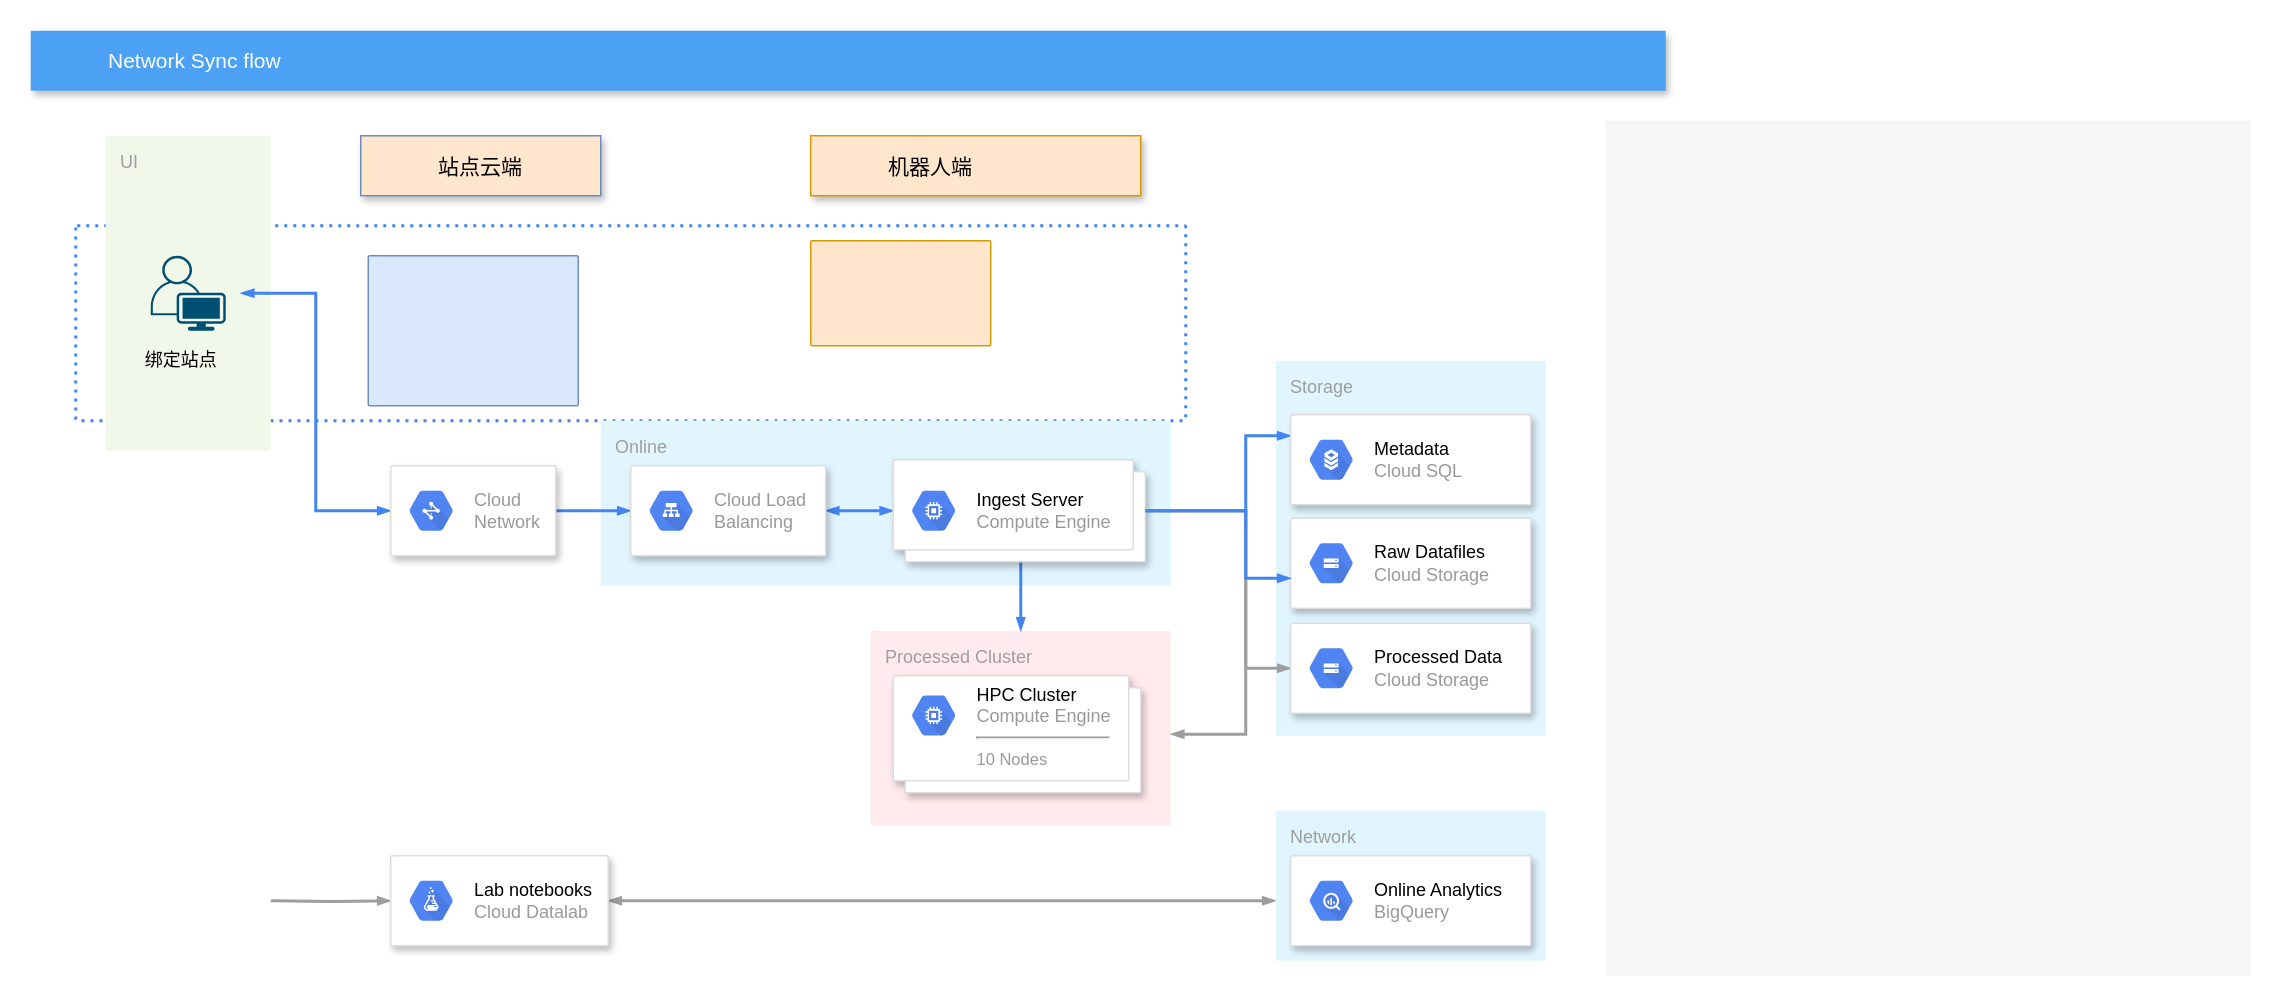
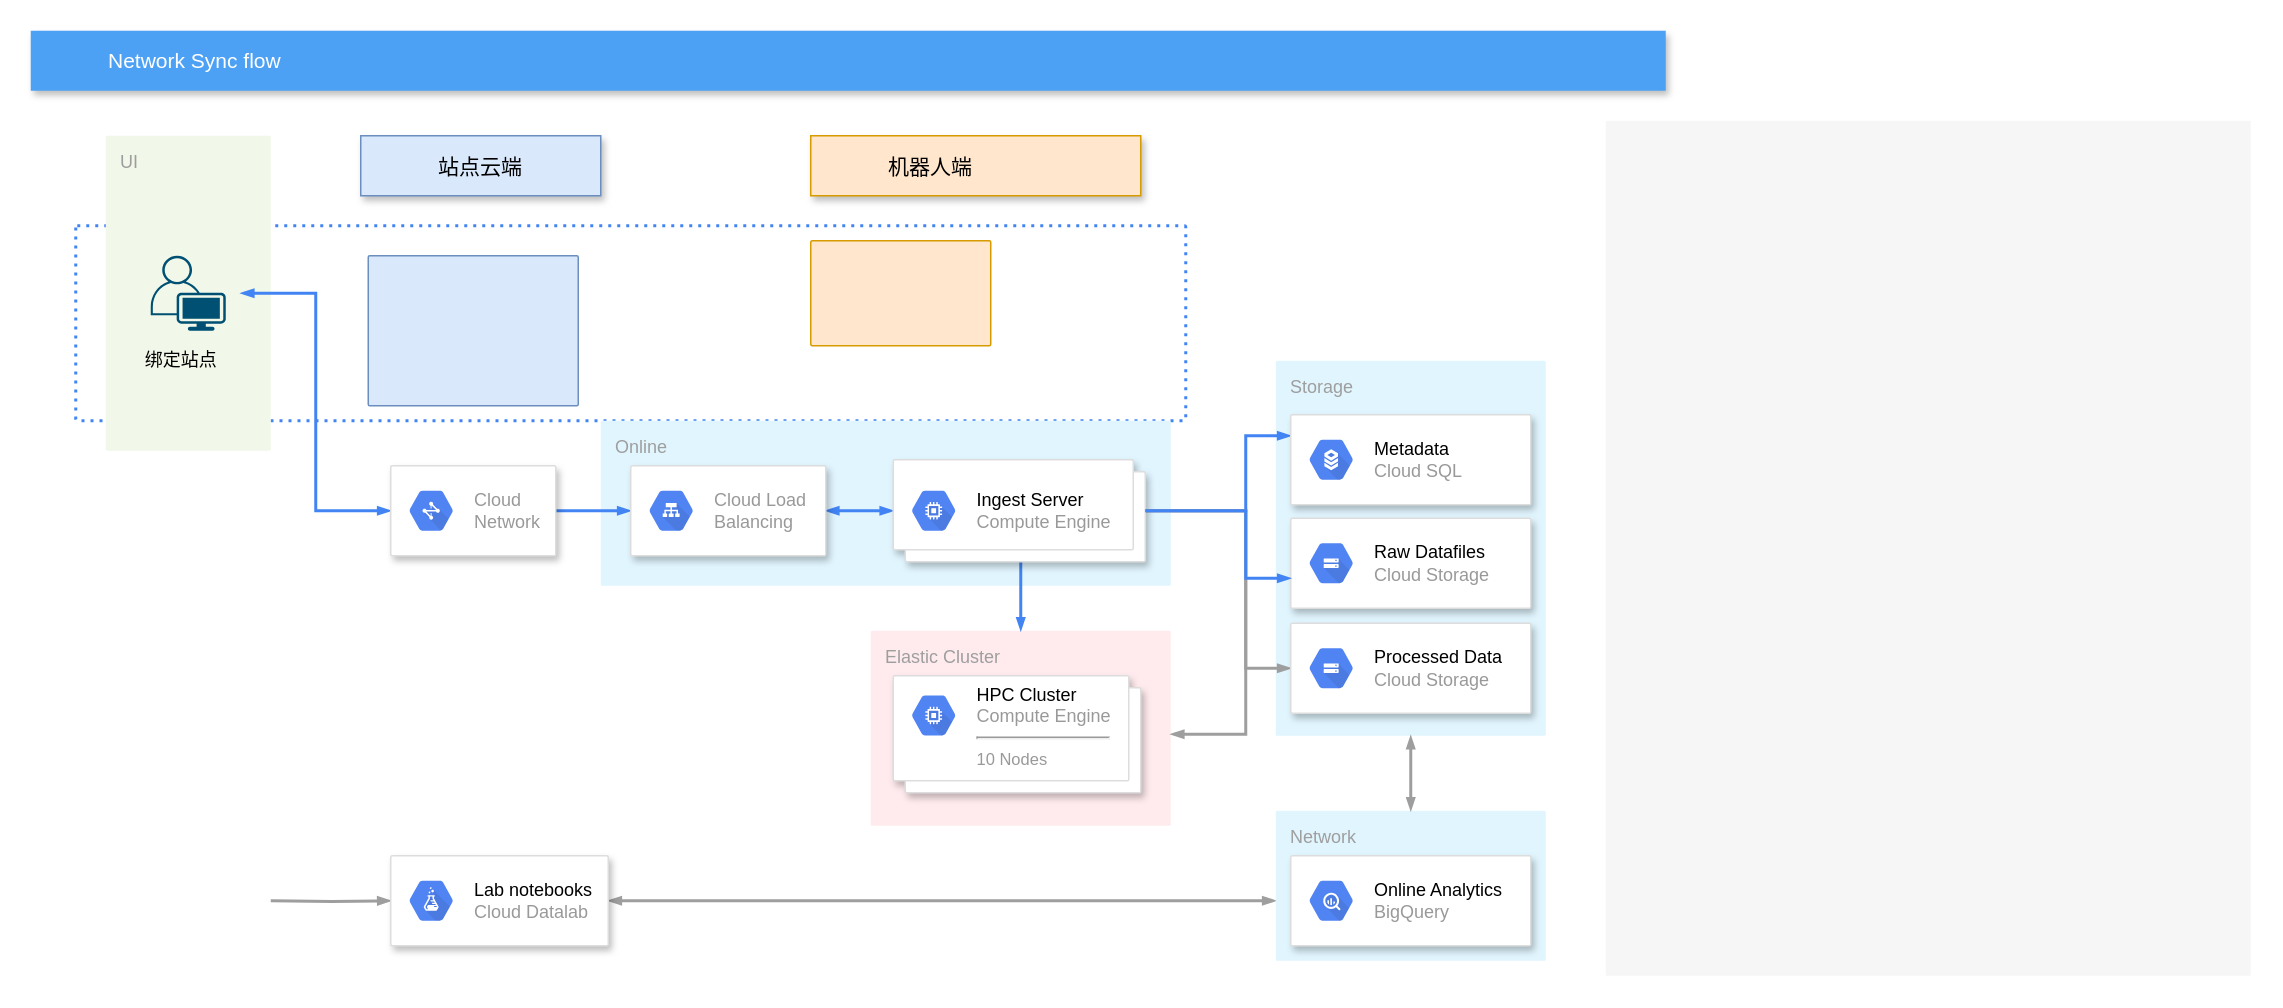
(481, 166) -> (481, 166)
(967, 658) -> (952, 658)
none -> (1411, 773)
